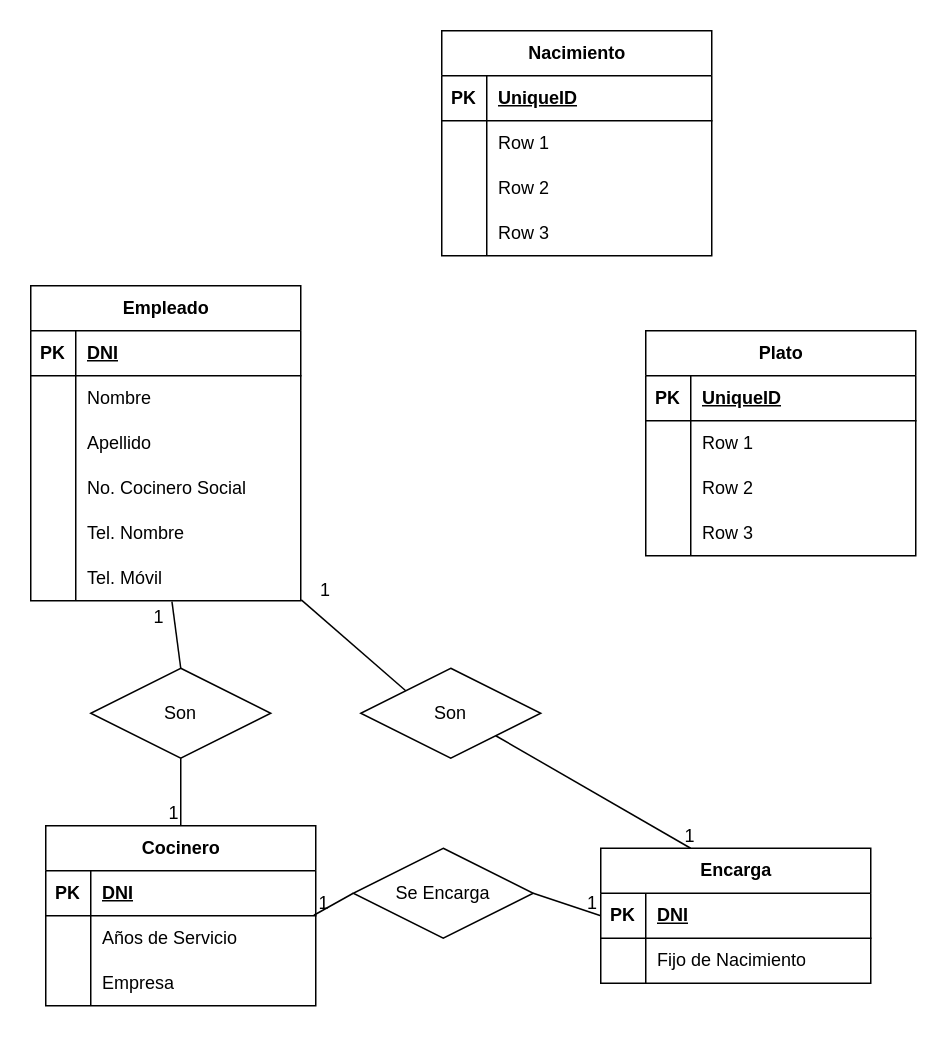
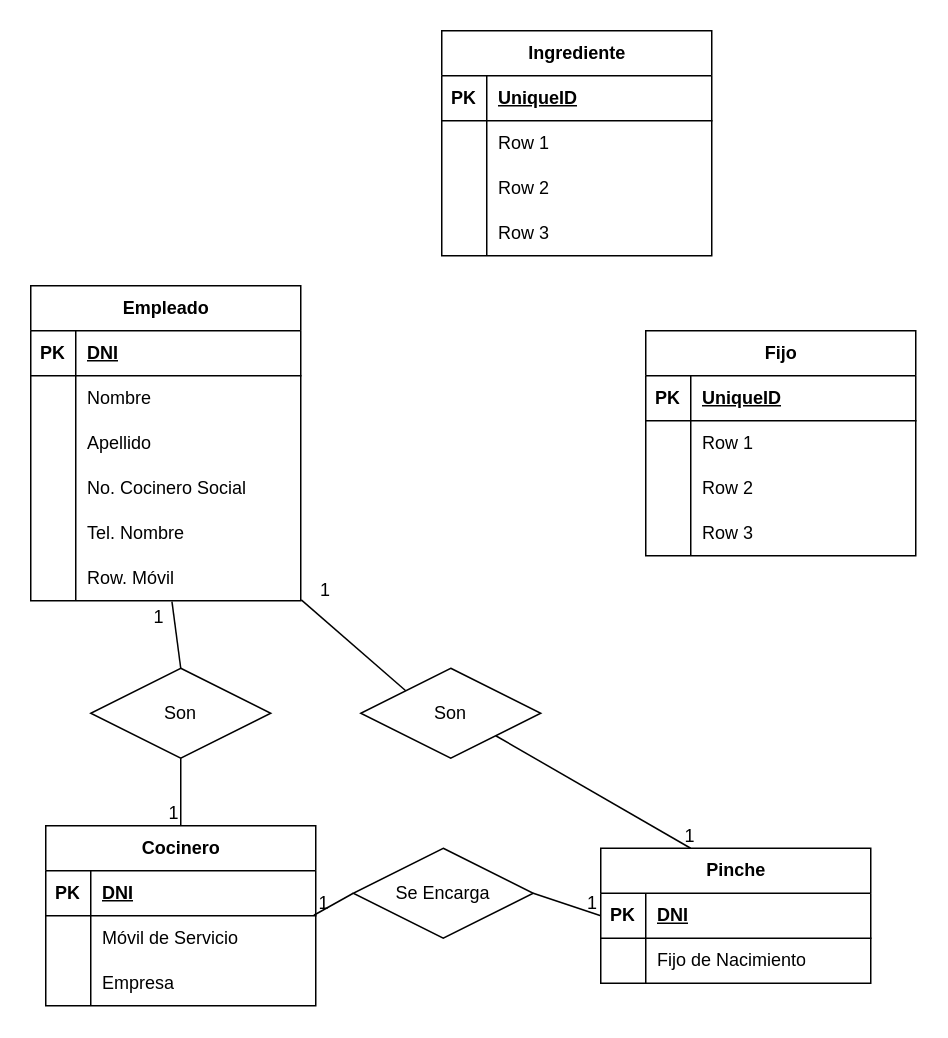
(578, 53) -> (578, 53)
(782, 353) -> (782, 353)
(126, 578) -> (129, 578)
(737, 871) -> (737, 871)
(174, 938) -> (174, 938)
